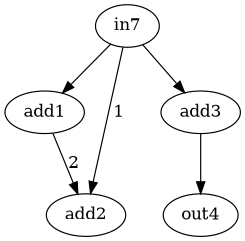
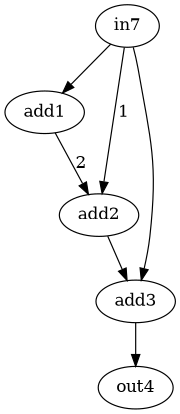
none -> (115, 253)
